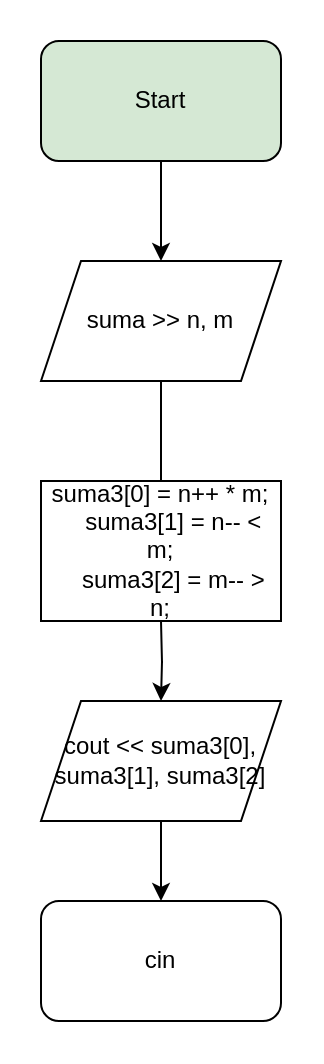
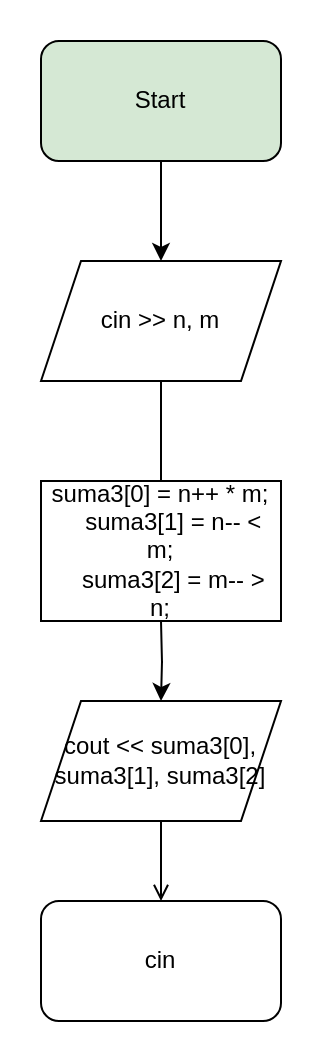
(161, 321) -> (161, 321)
(161, 886) -> (161, 888)
